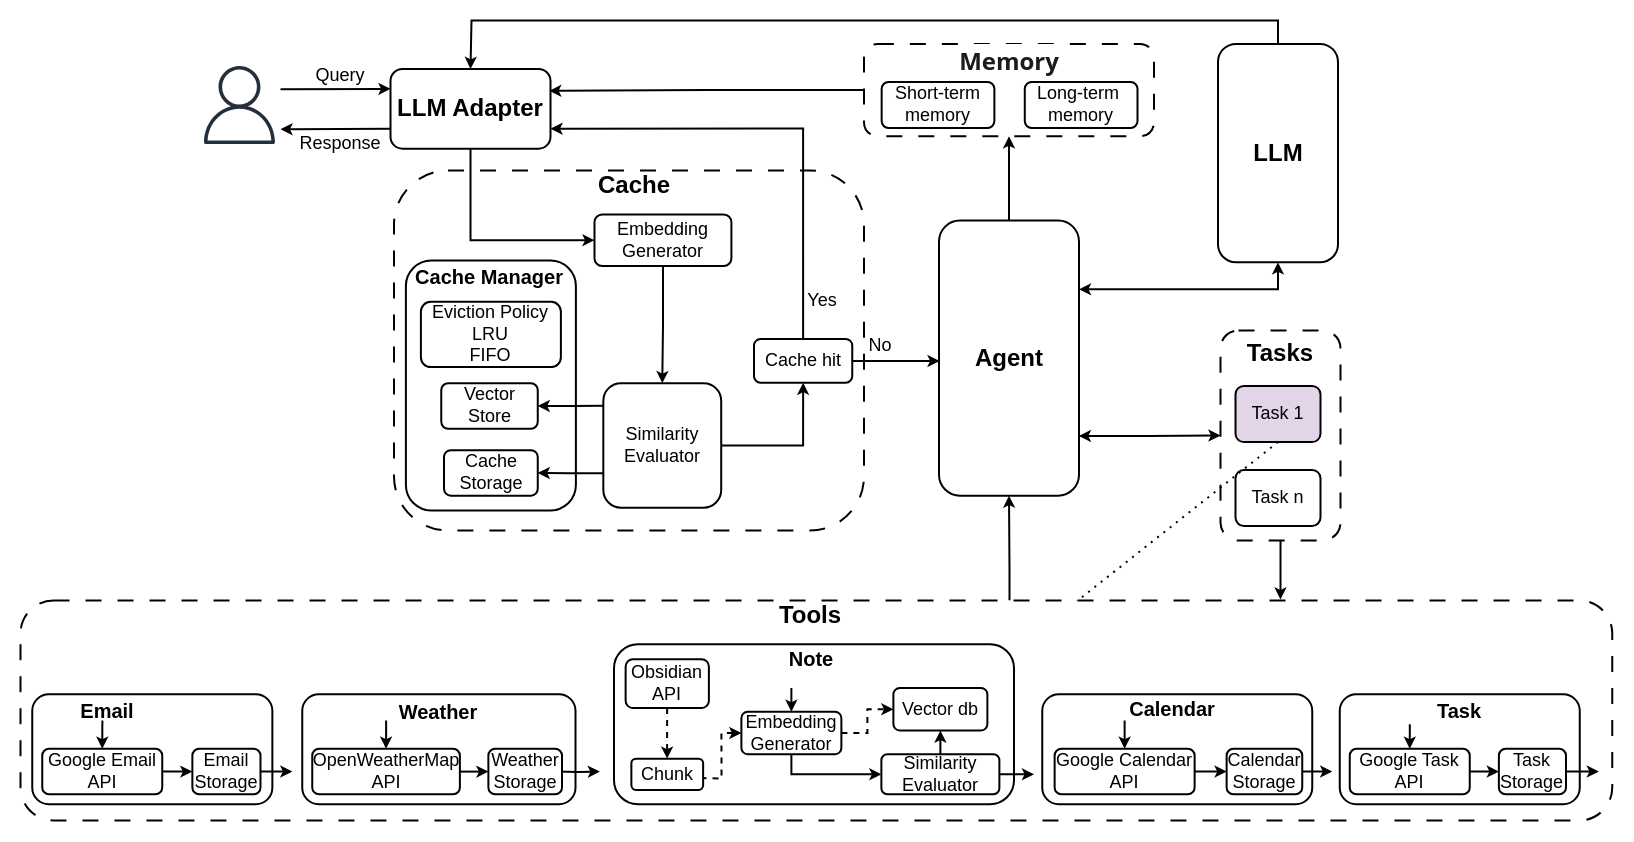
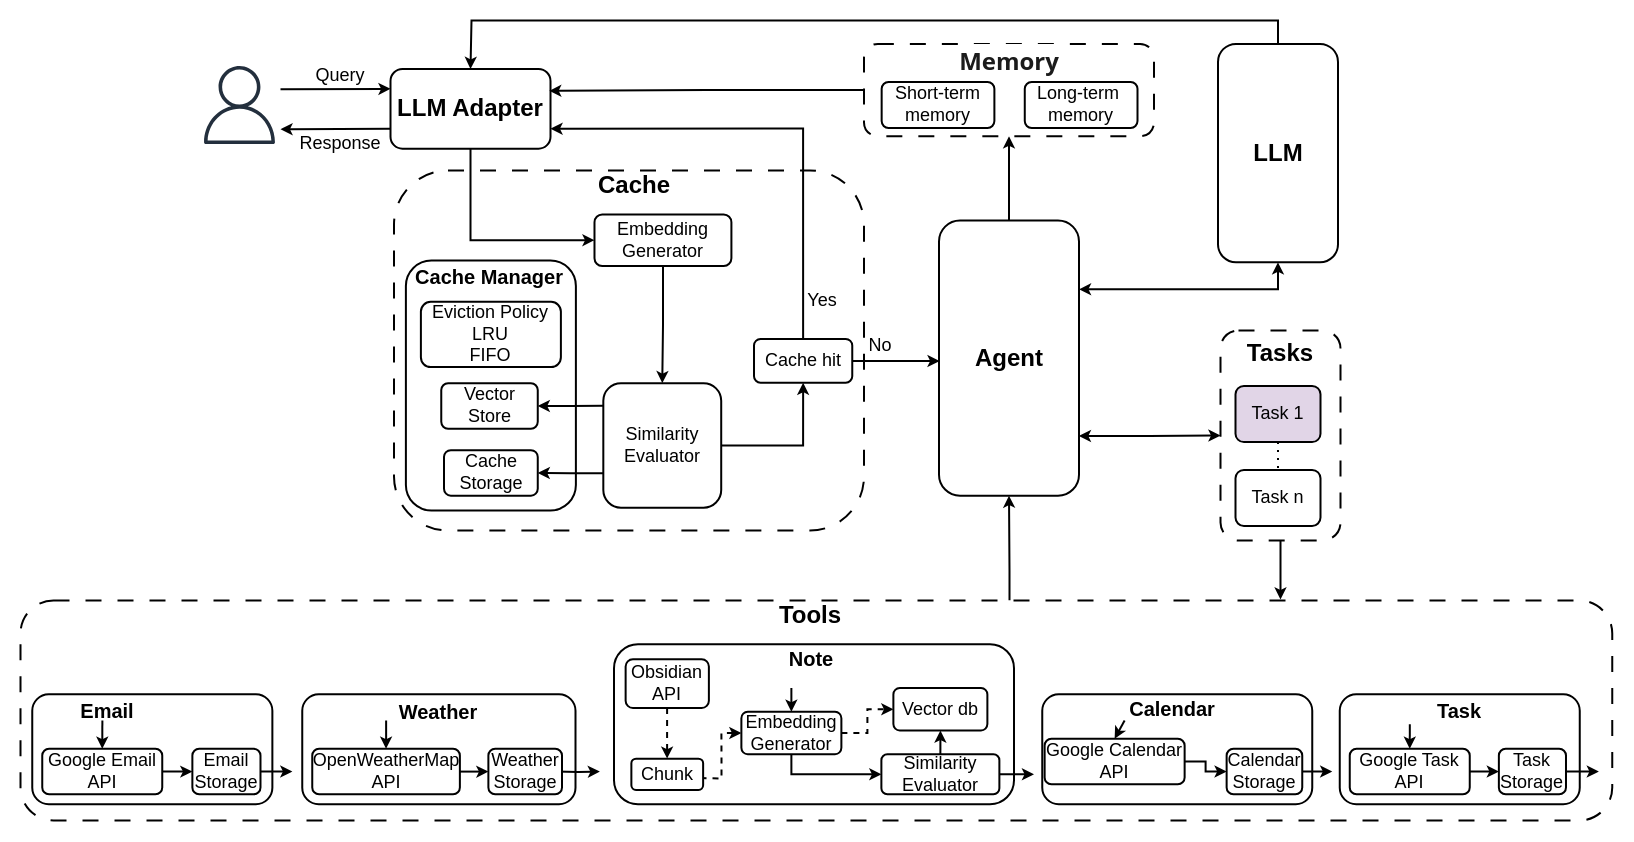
(1149, 544) -> (1278, 456)
(1125, 772) -> (1115, 762)
